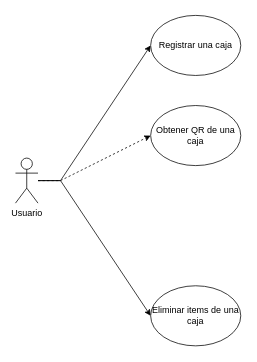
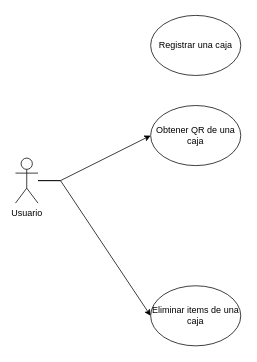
(105, 114) -> none
(105, 158) -> (105, 158)
